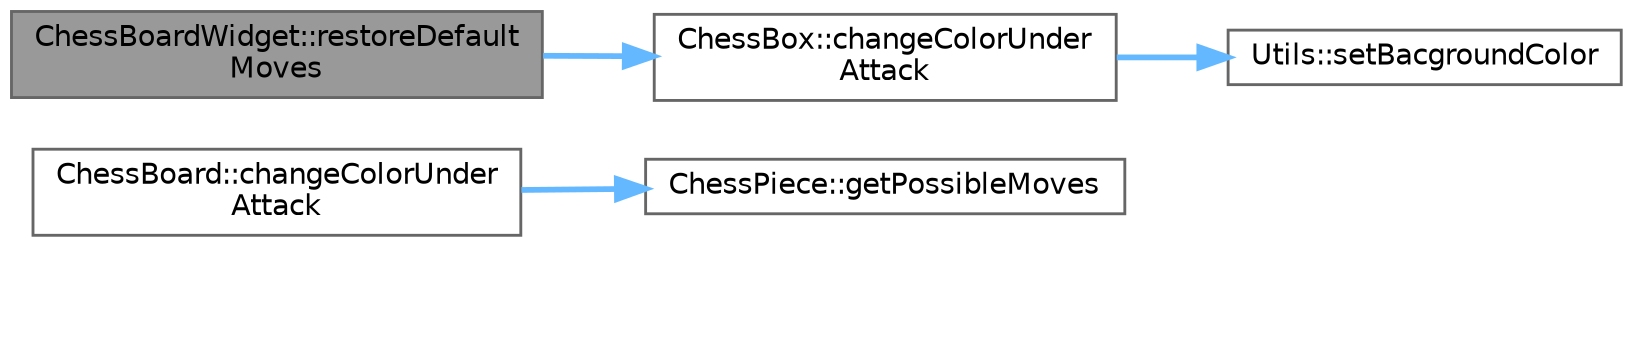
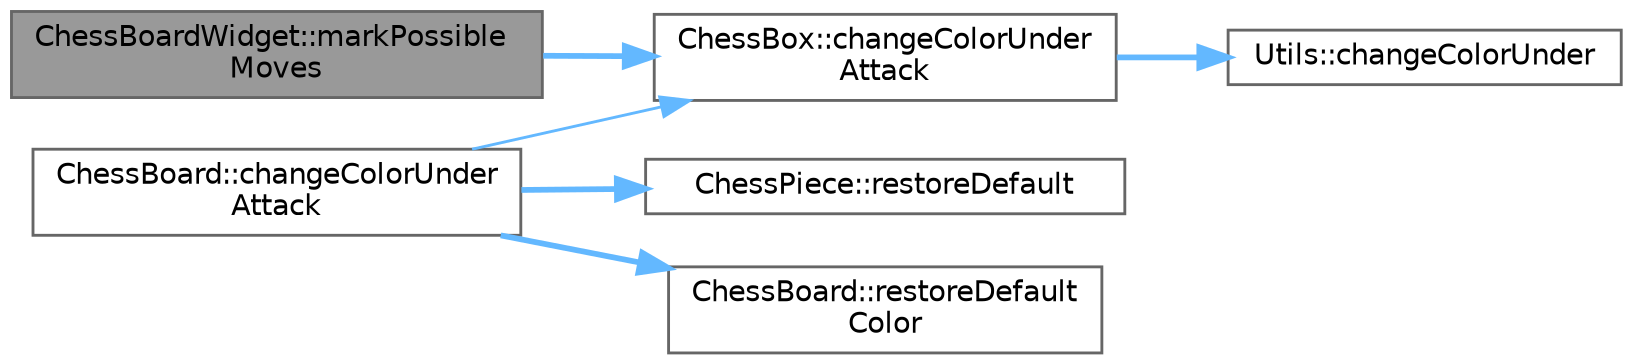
(277, 55) -> (277, 55)
(1425, 57) -> (1425, 57)
none -> (567, 128)
(885, 187) -> (885, 187)
none -> (885, 310)
